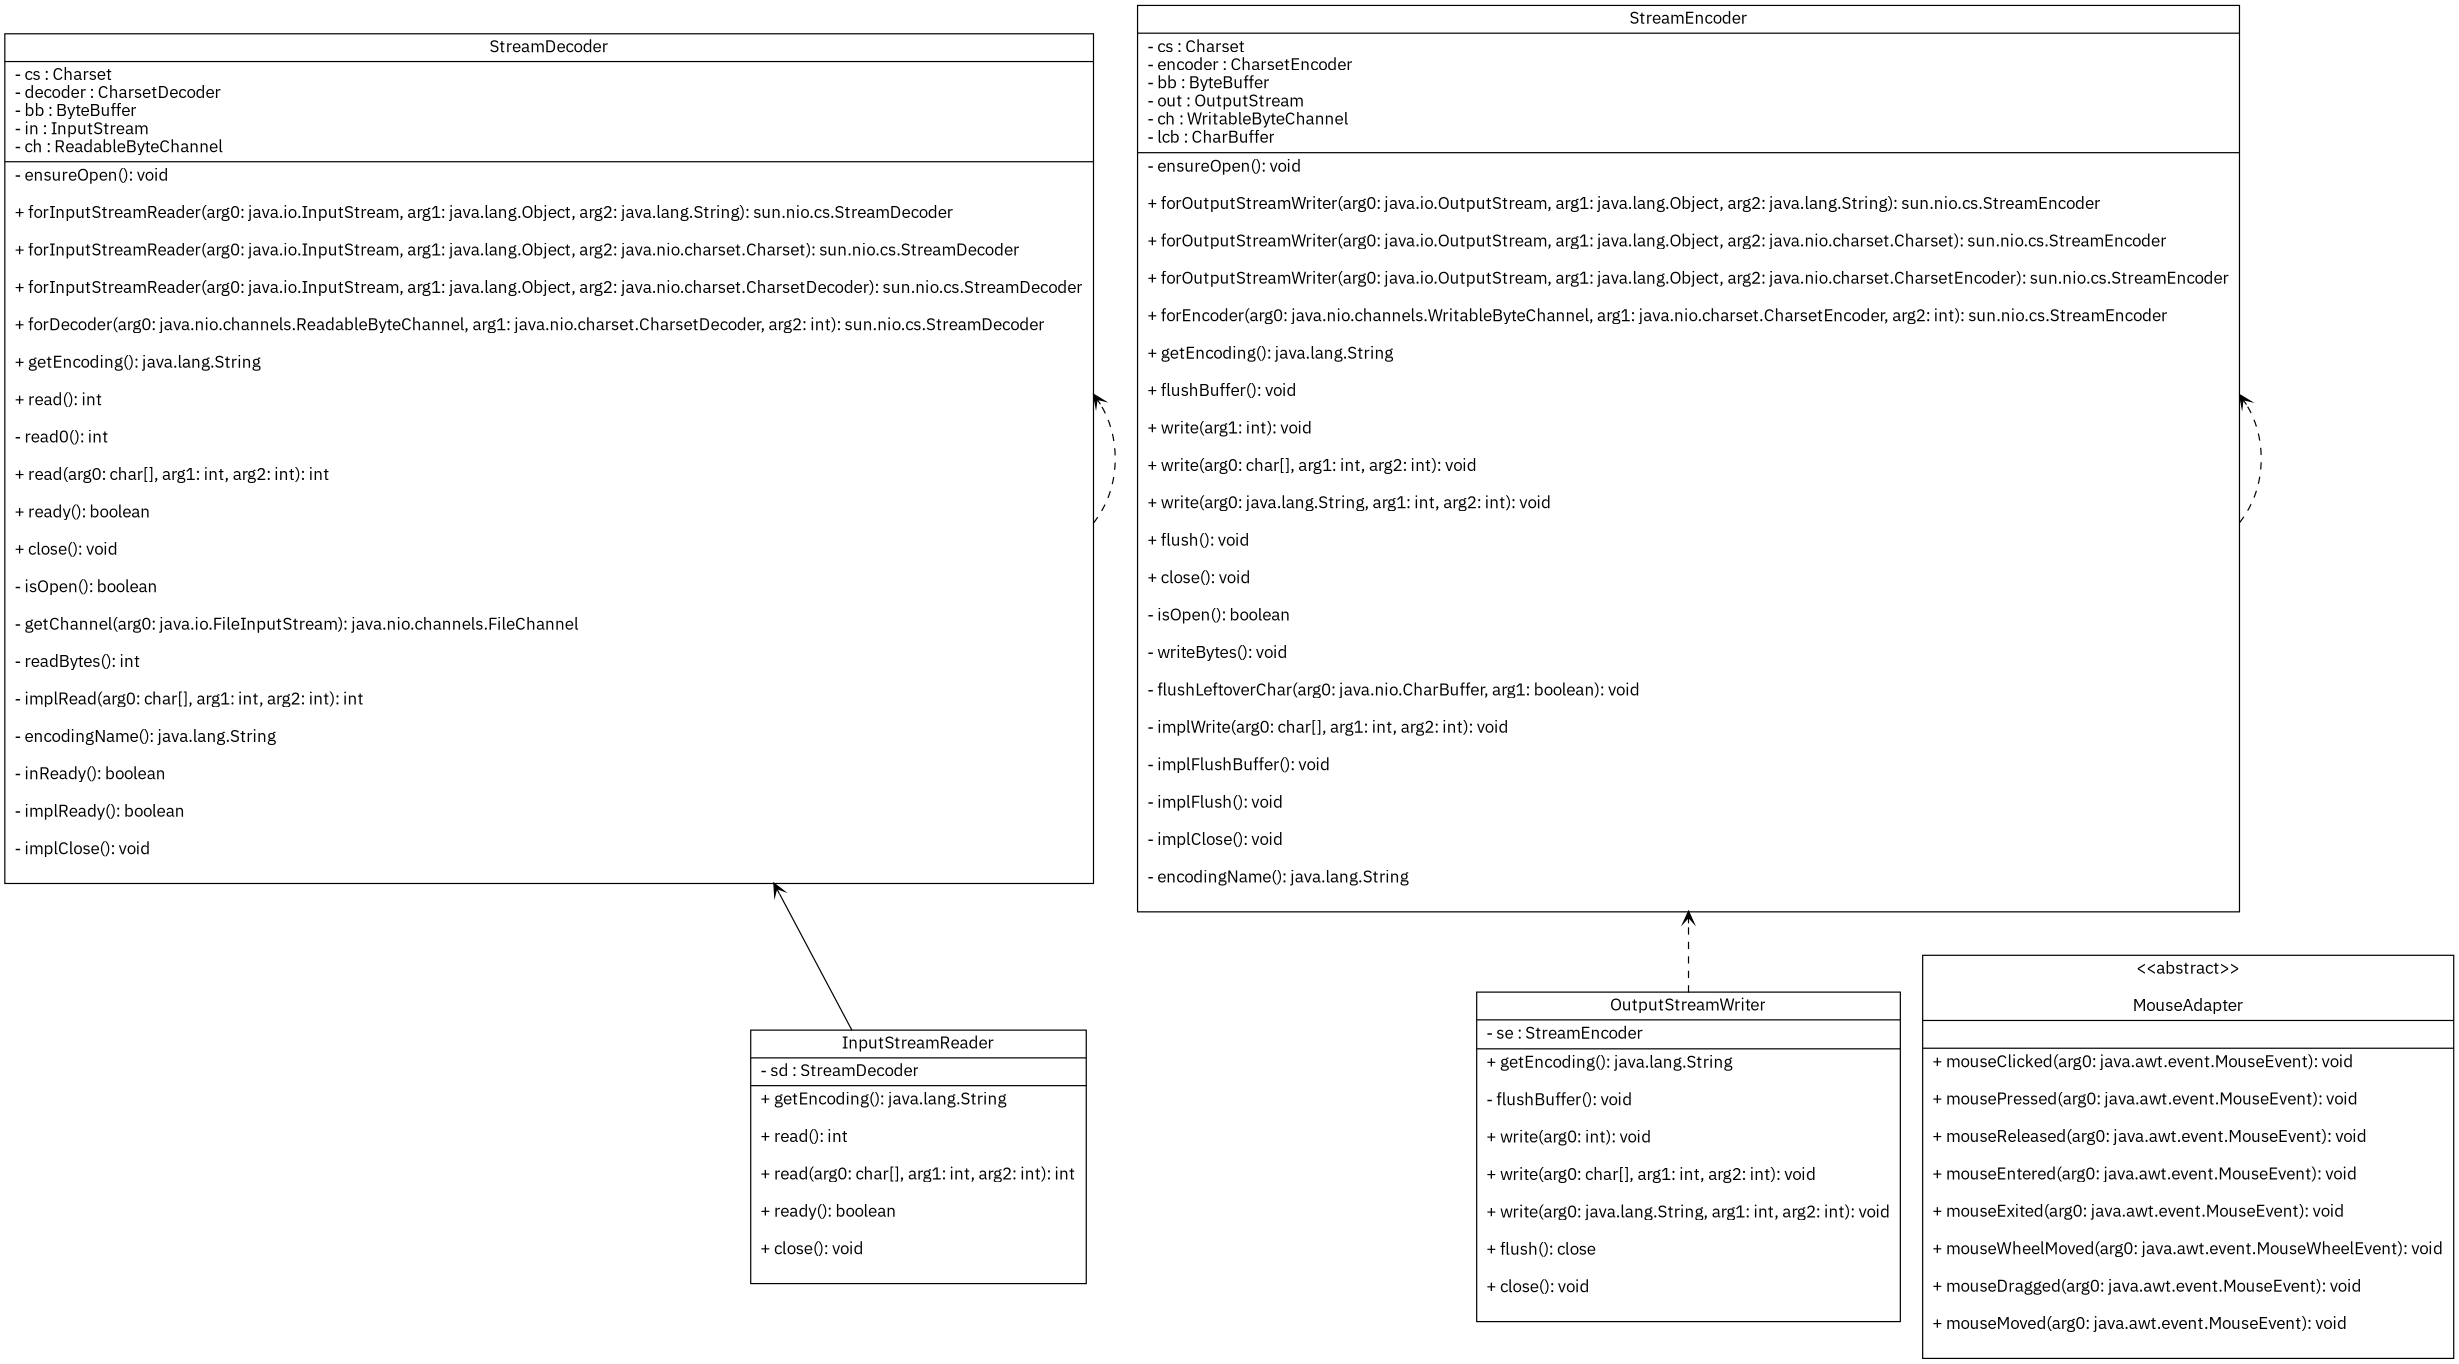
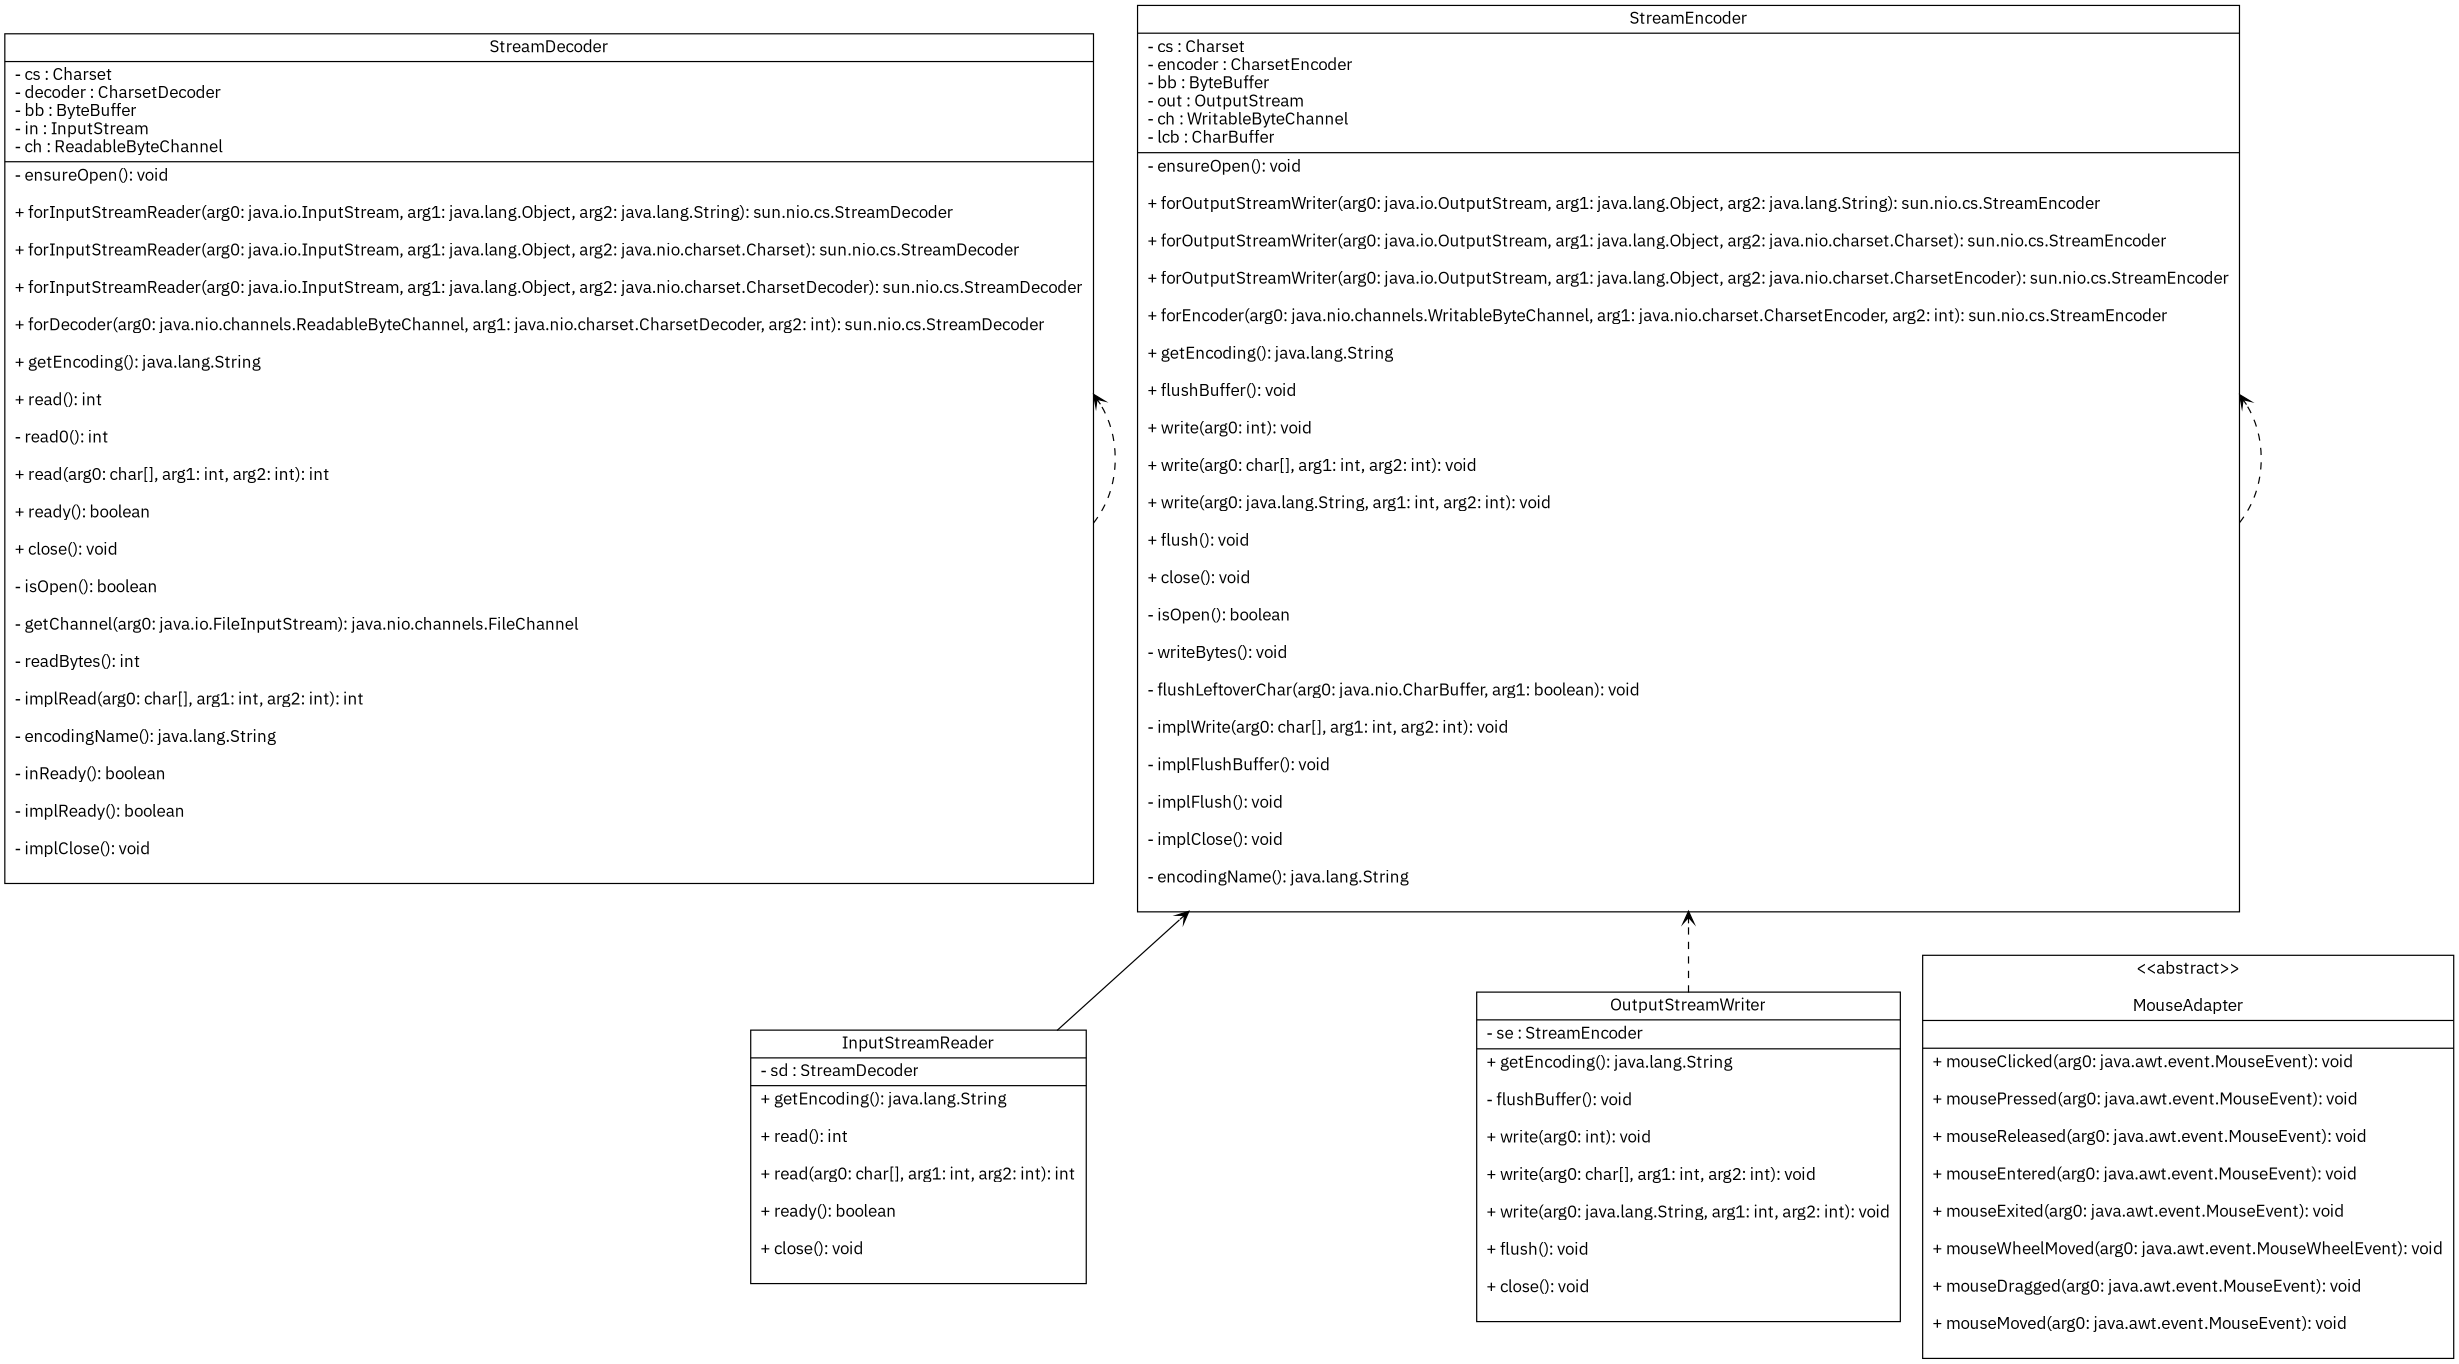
(1230, 428) -> (1230, 428)
(816, 962) -> (1118, 975)
(1541, 1250) -> (1538, 1250)
